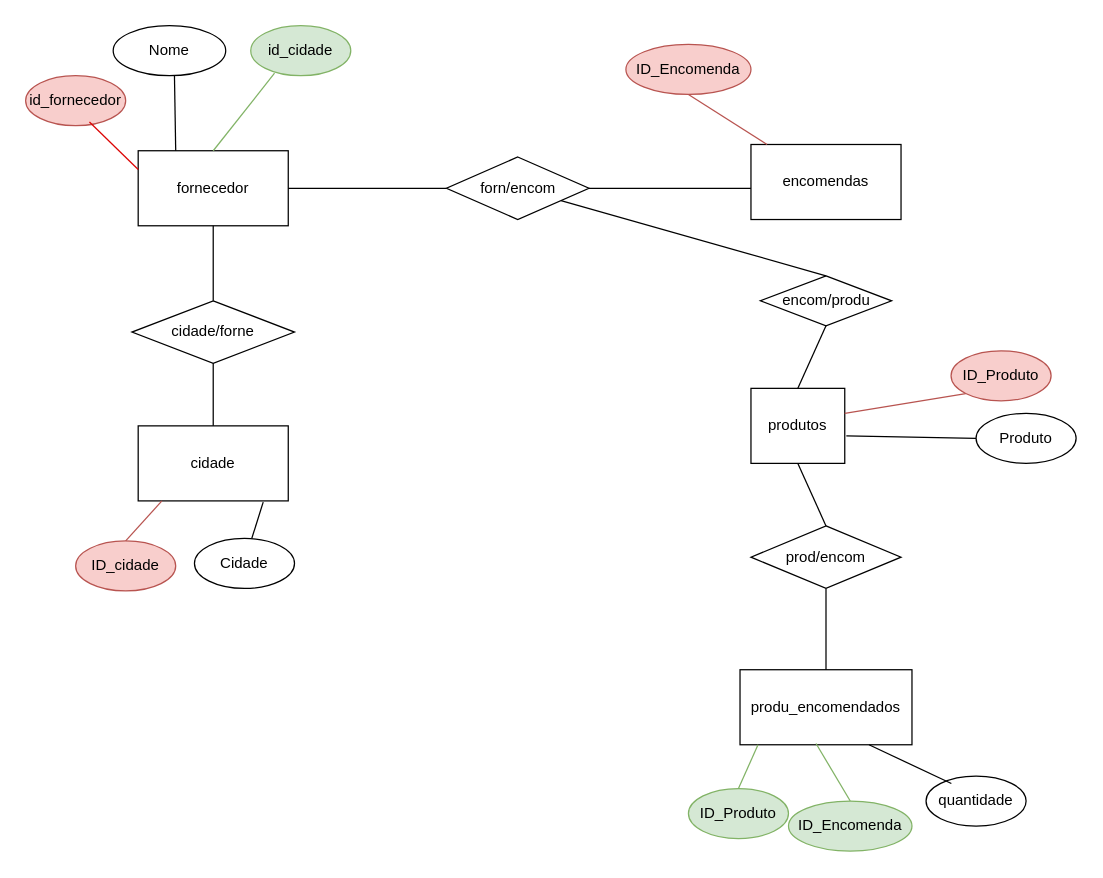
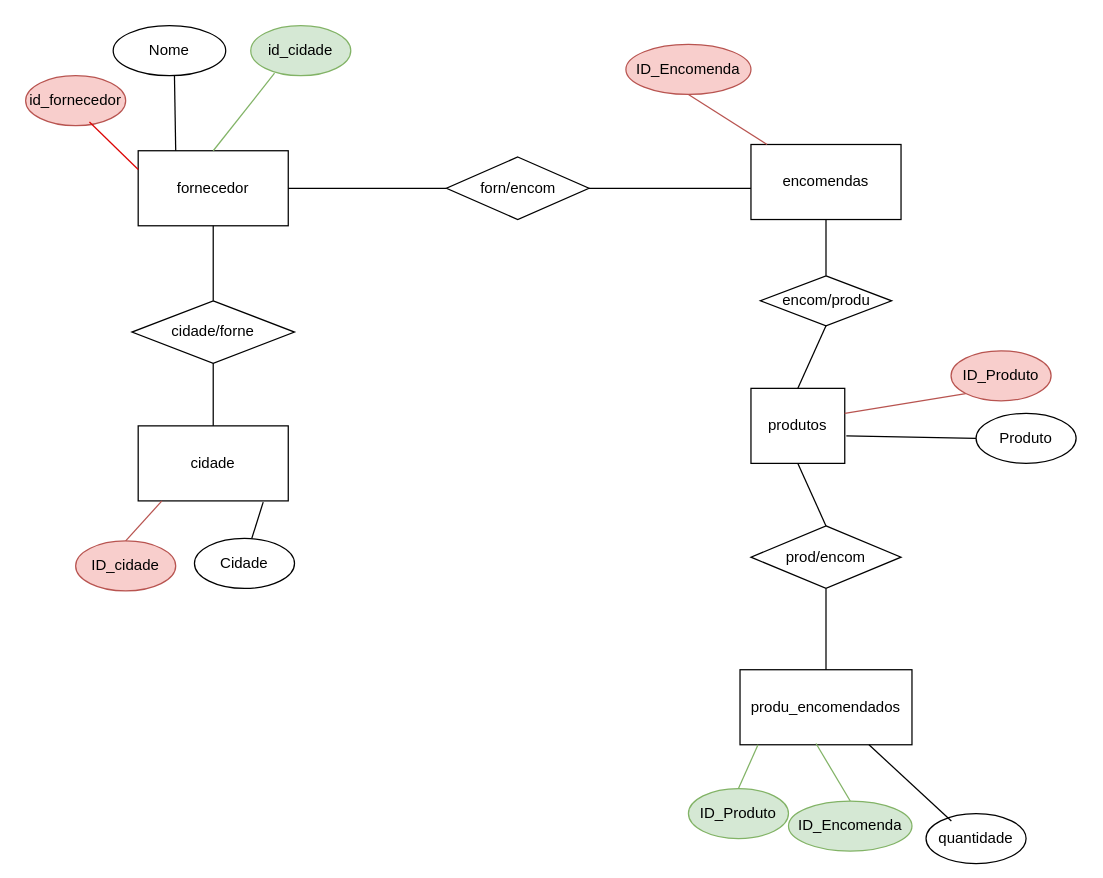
(694, 238) -> (826, 248)
(976, 801) -> (976, 838)
